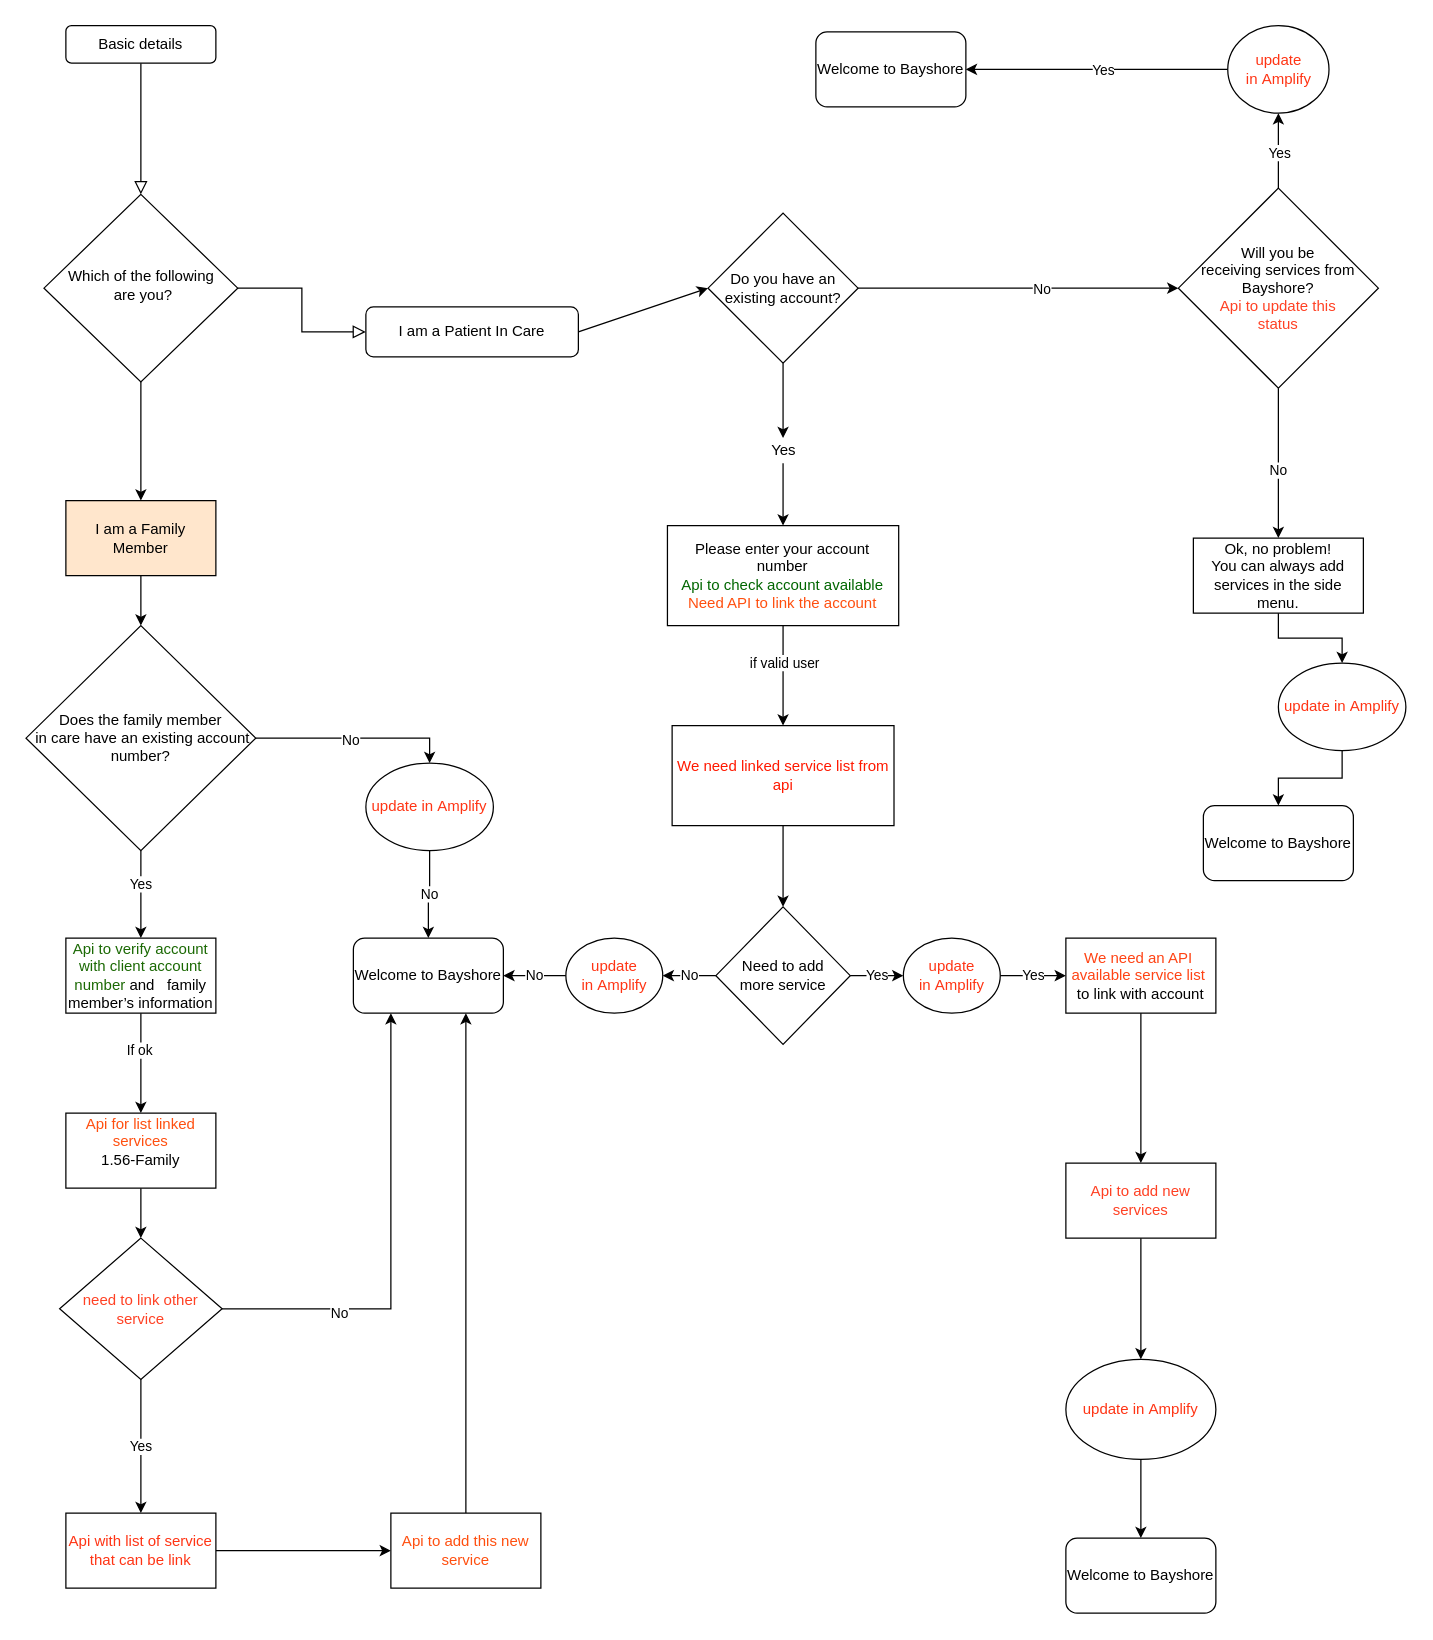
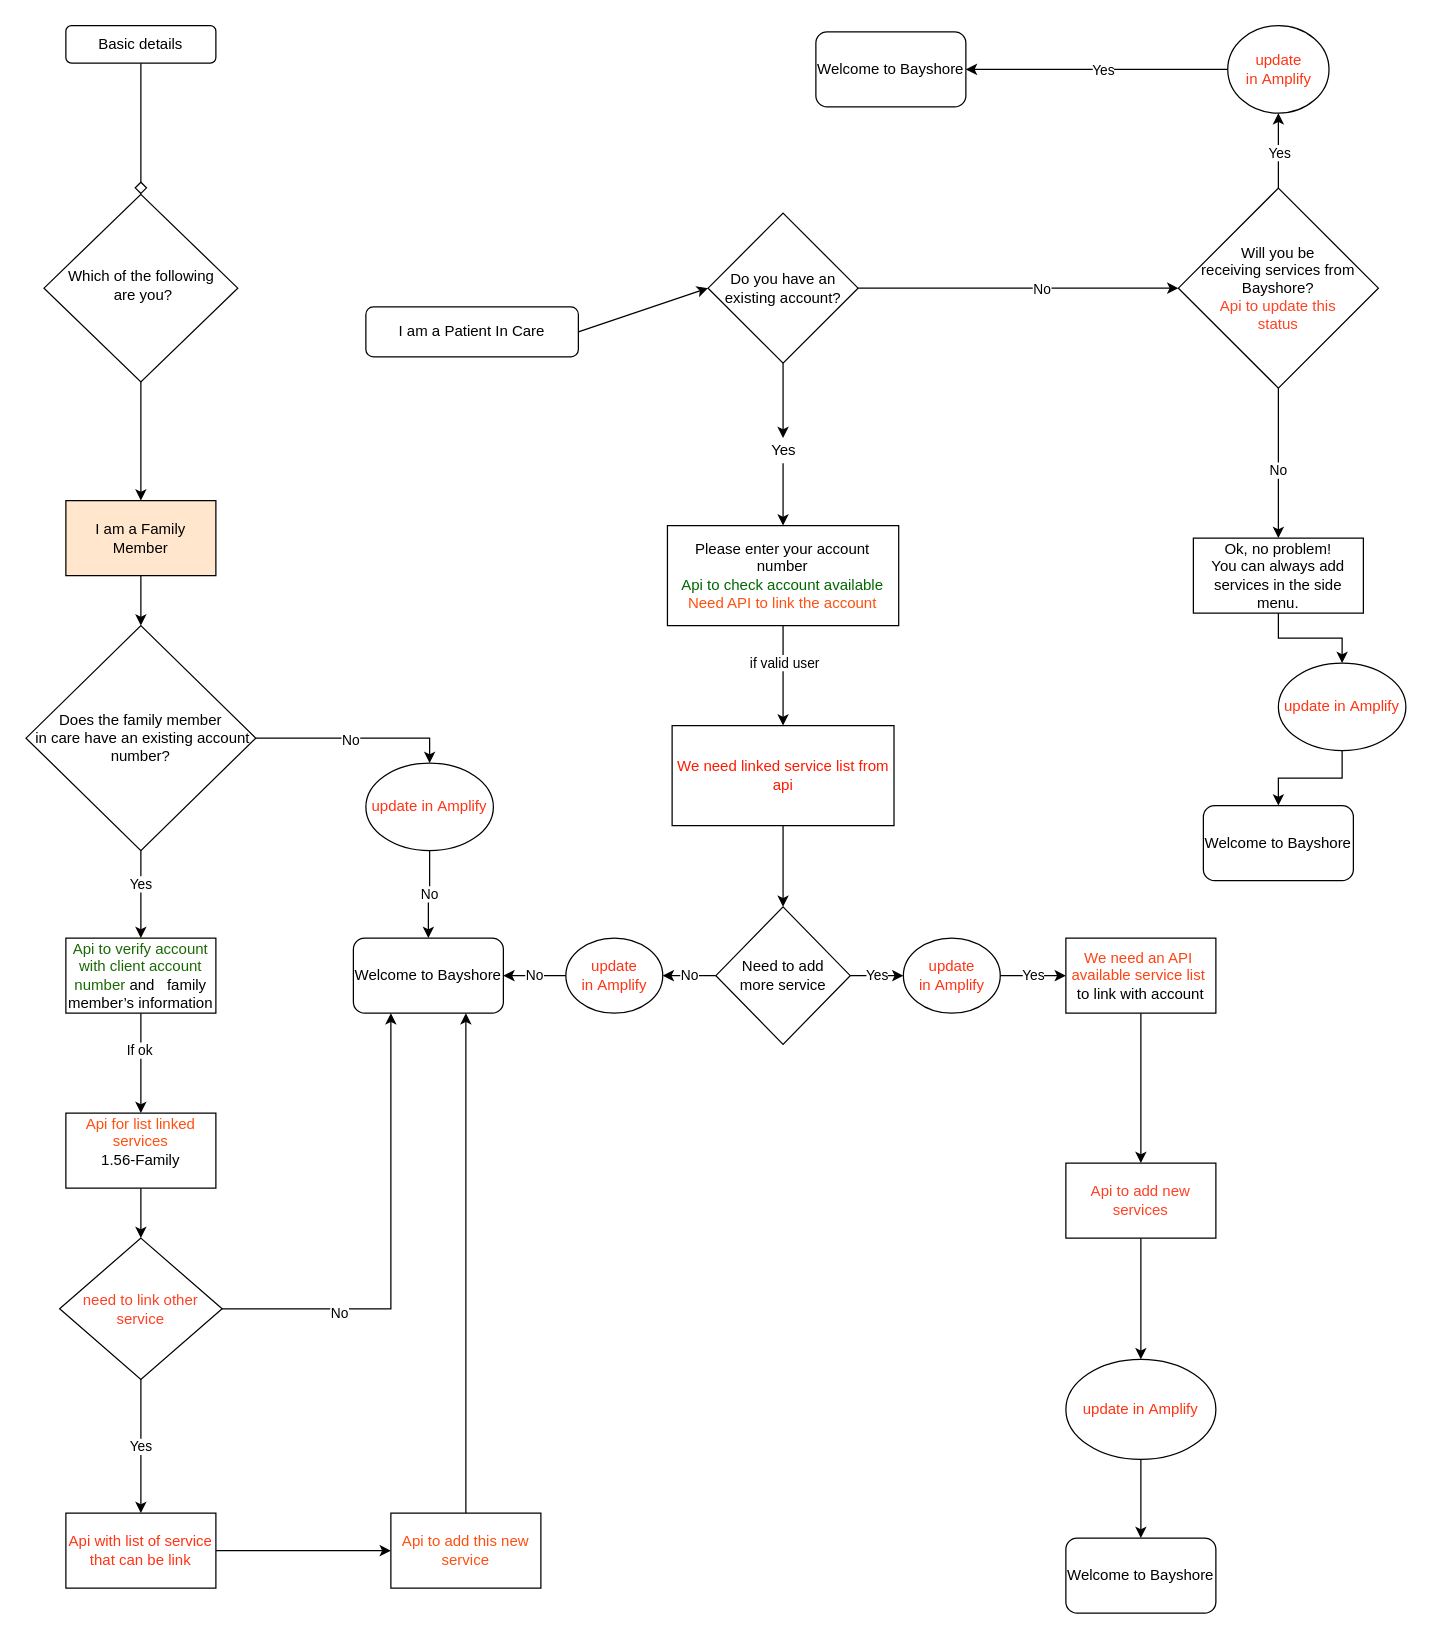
(141, 180) -> (141, 180)
(302, 303) -> none
